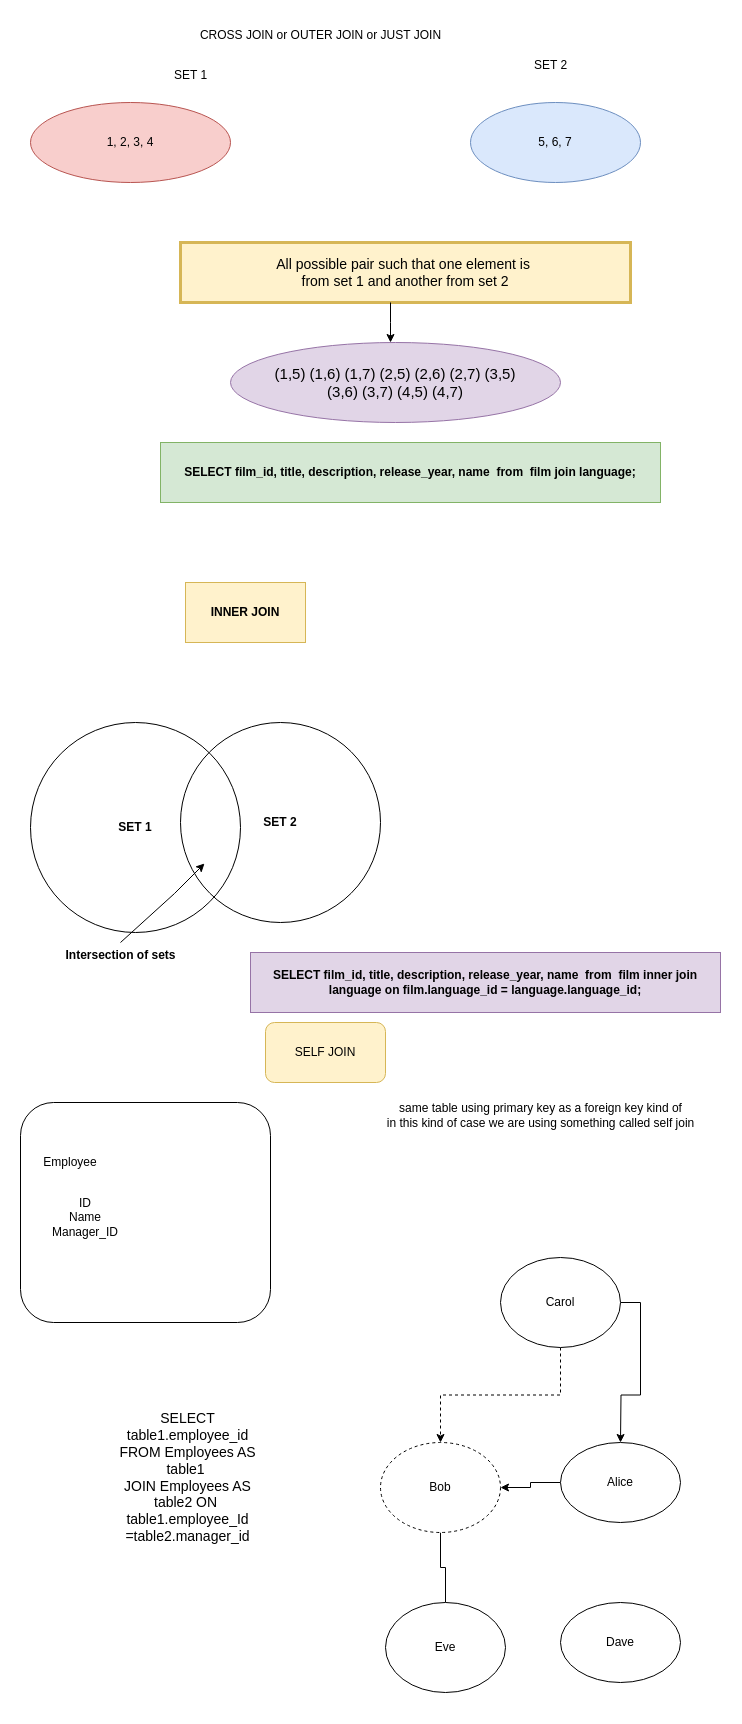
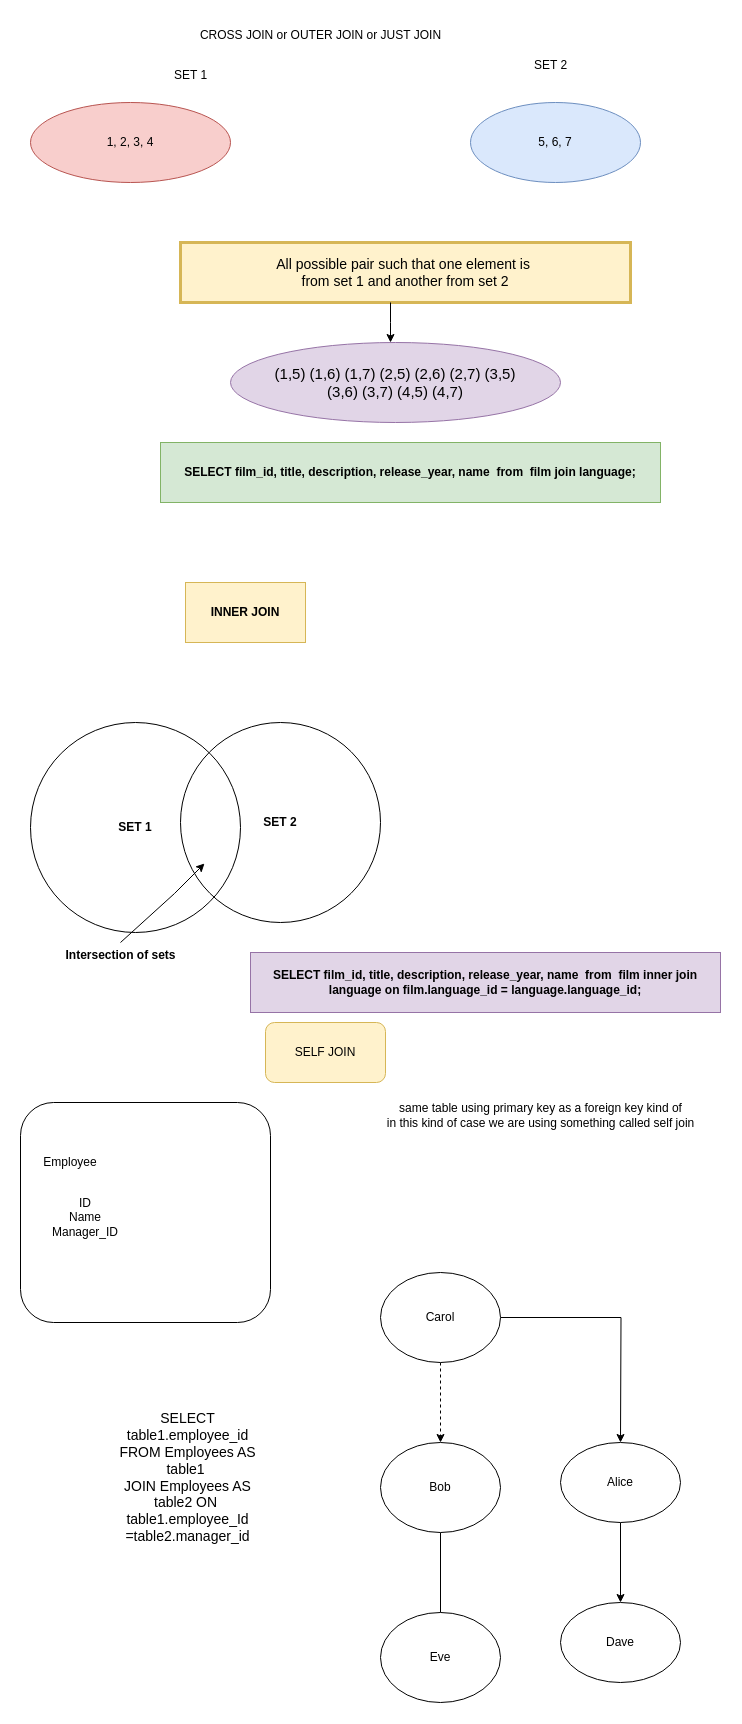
(561, 1303) -> (441, 1318)
(532, 1483) -> (621, 1559)
(441, 1488) -> (441, 1488)
(446, 1648) -> (441, 1658)
